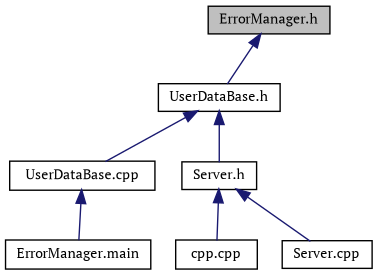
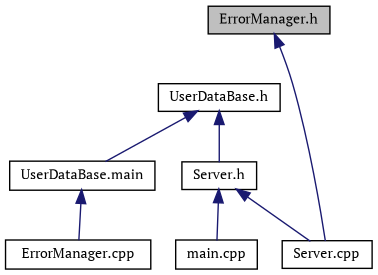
(240, 65) -> (307, 143)
(82, 176) -> (82, 176)
(78, 255) -> (78, 255)
(216, 255) -> (216, 255)
